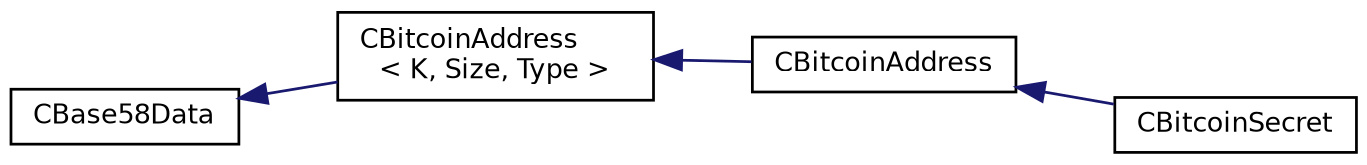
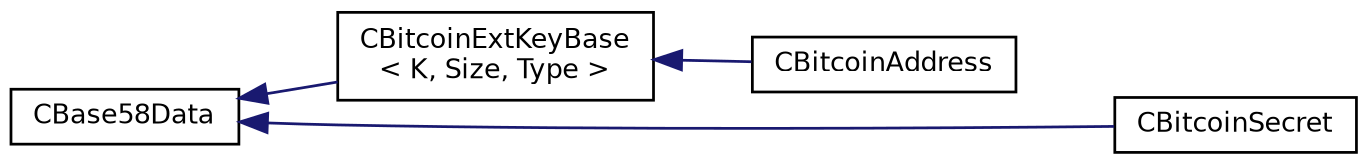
(496, 56) -> (496, 56)
(1079, 98) -> (691, 128)
